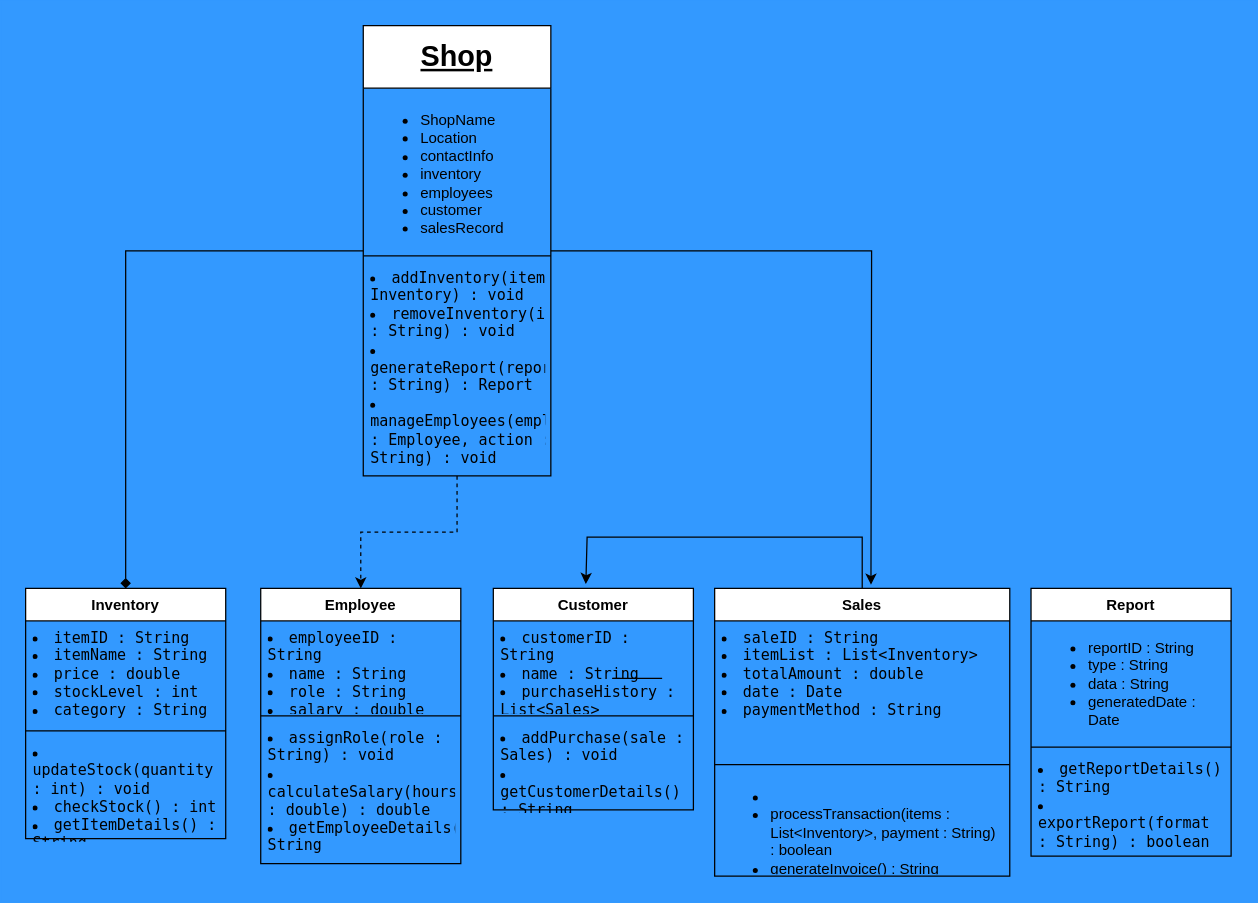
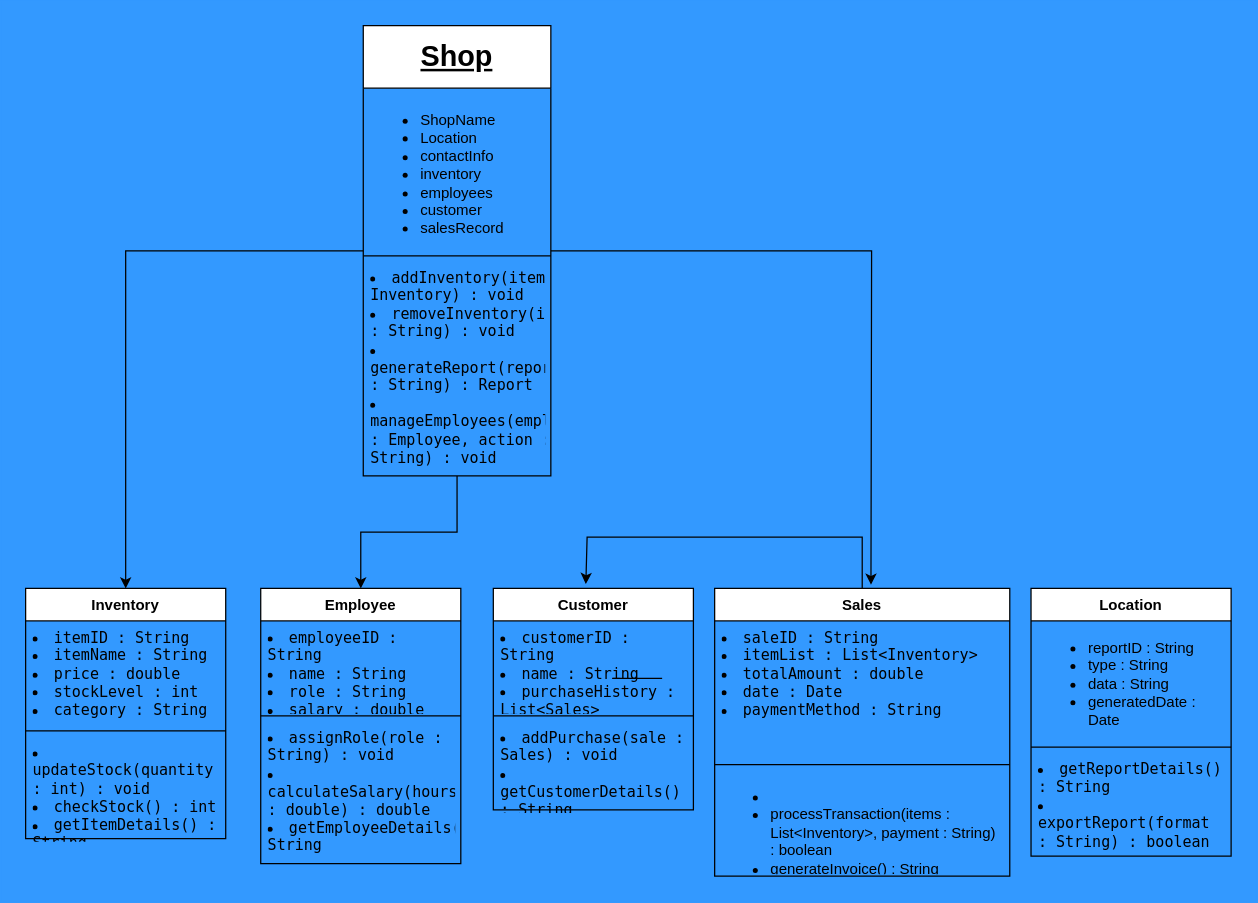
(412, 532) -> (412, 532)
(126, 577) -> (126, 578)
(1131, 606) -> (1131, 606)
